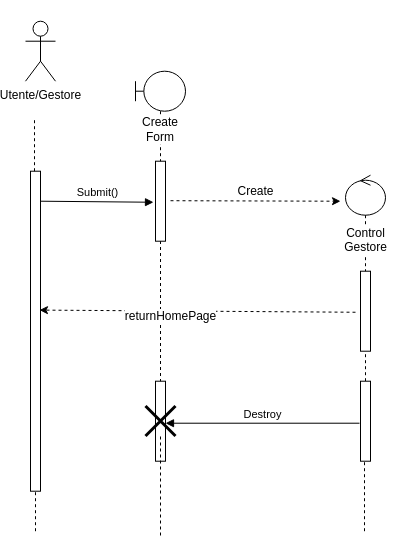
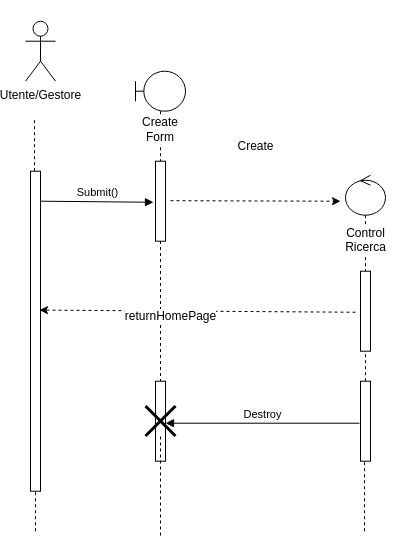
(256, 191) -> (256, 146)
(366, 241) -> (366, 241)
